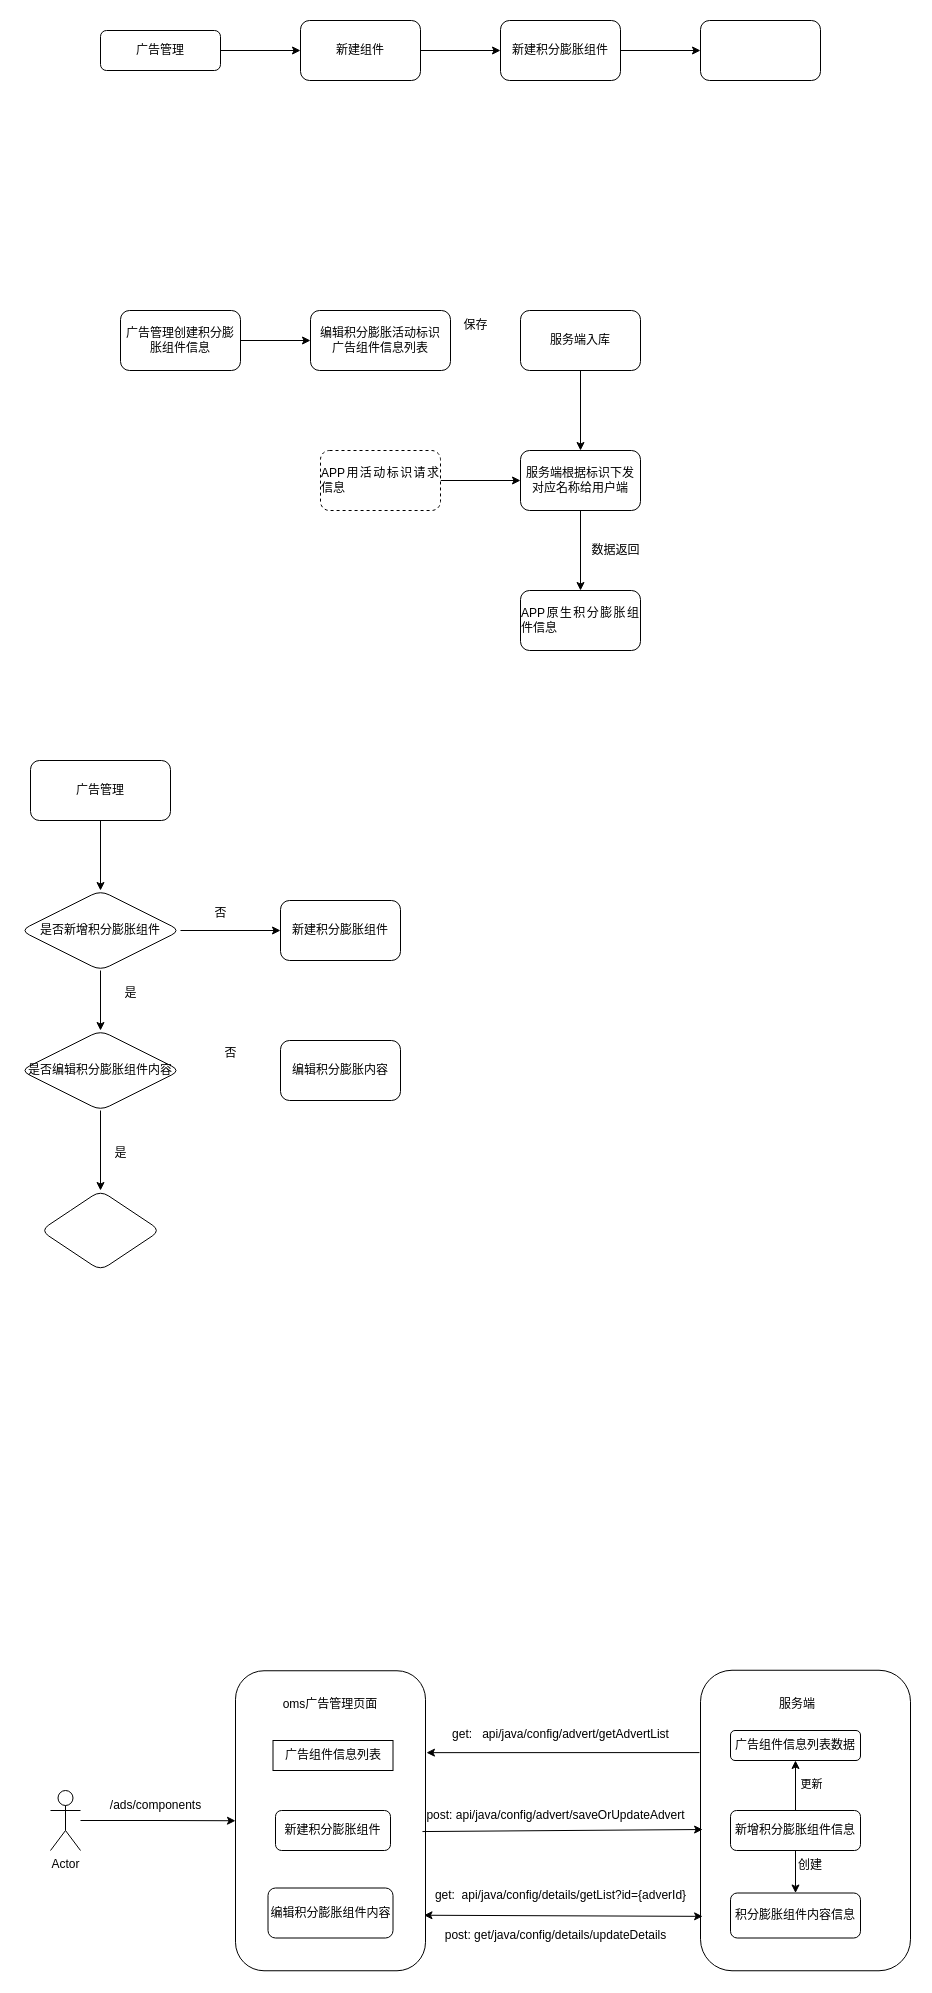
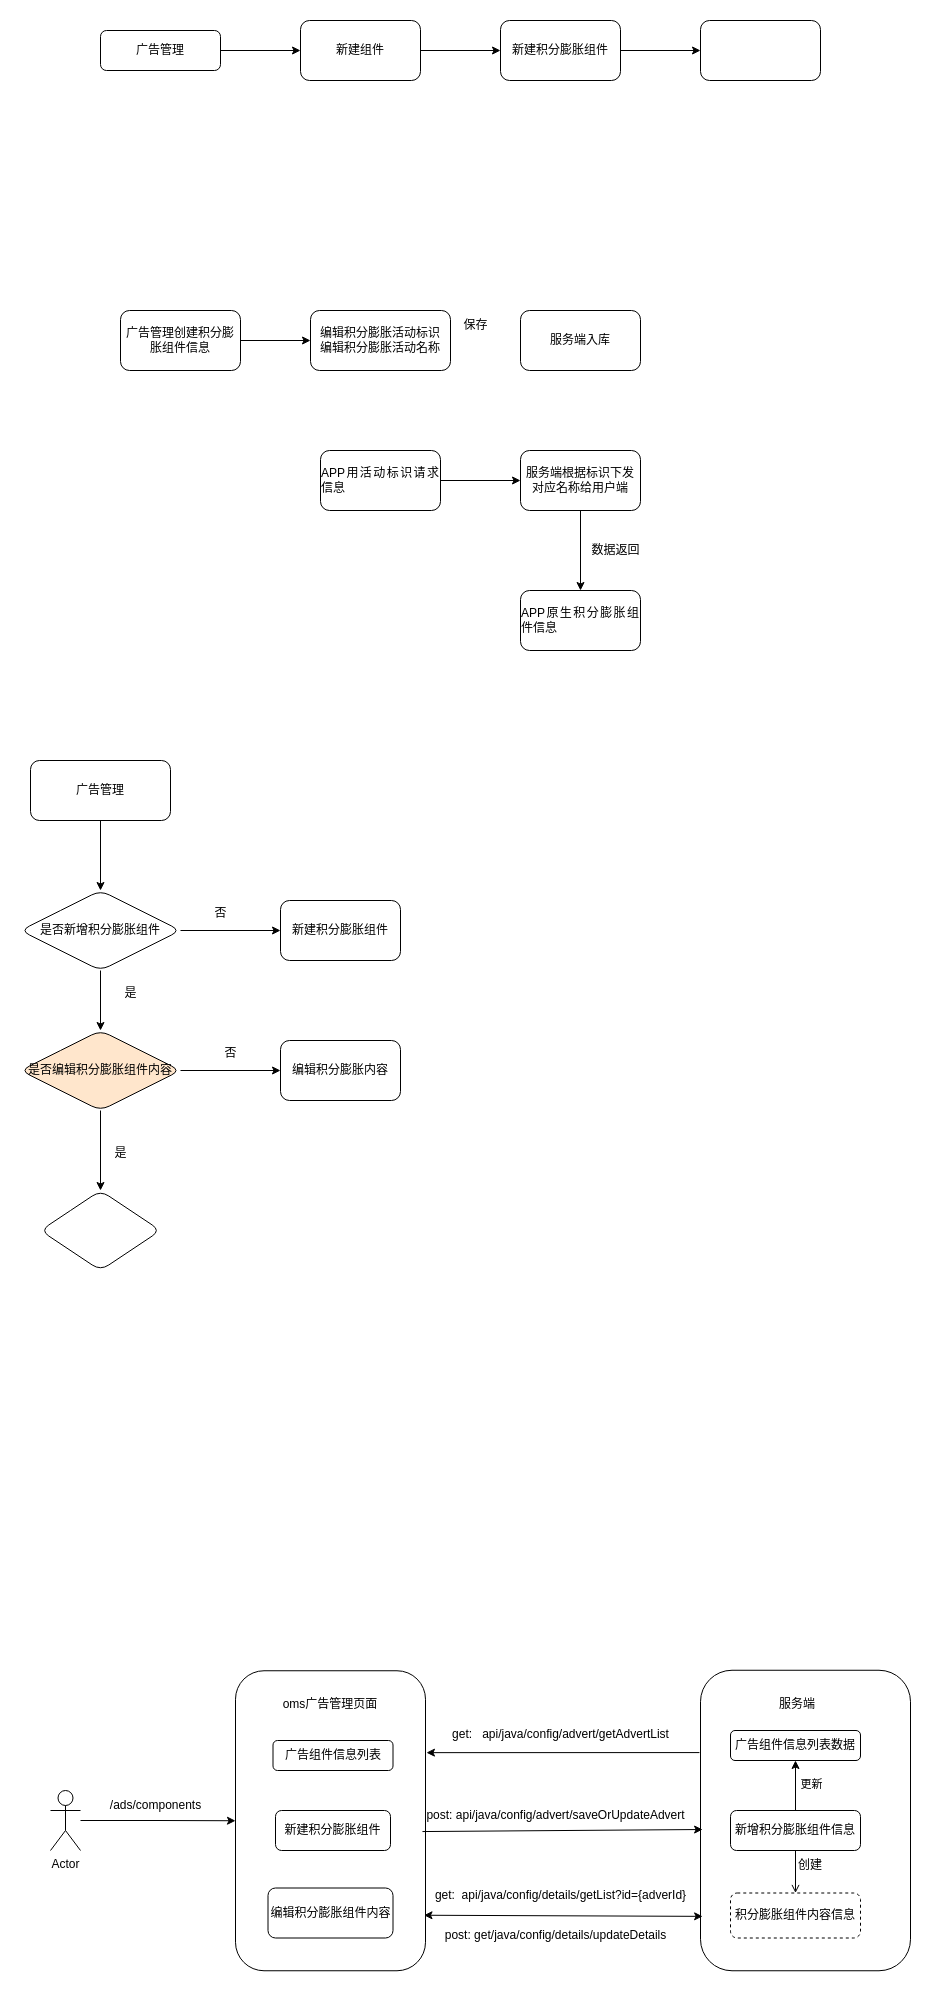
(381, 341) -> (381, 341)
(581, 407) -> none
(381, 481) -> (381, 481)
(101, 1071) -> (101, 1071)
none -> (227, 1071)
(333, 1756) -> (333, 1756)
(796, 1885) -> (796, 1887)
(796, 1916) -> (796, 1916)
